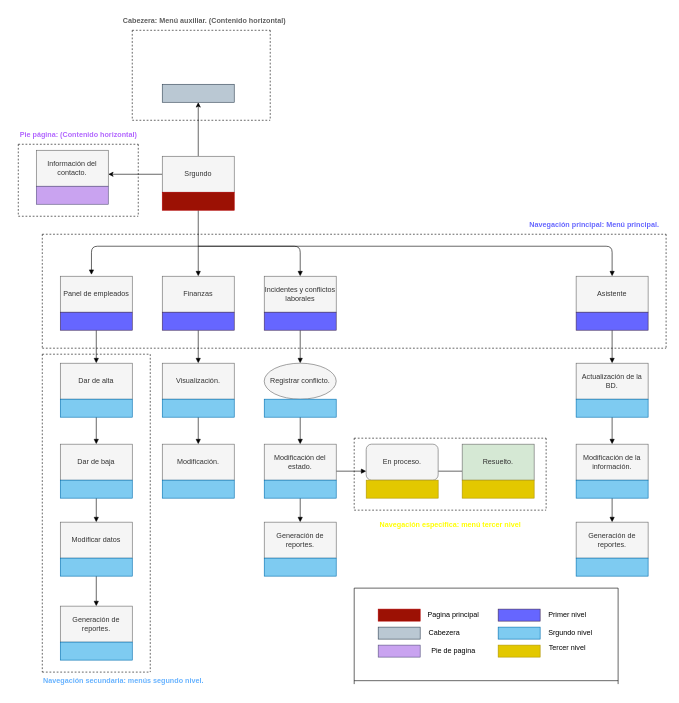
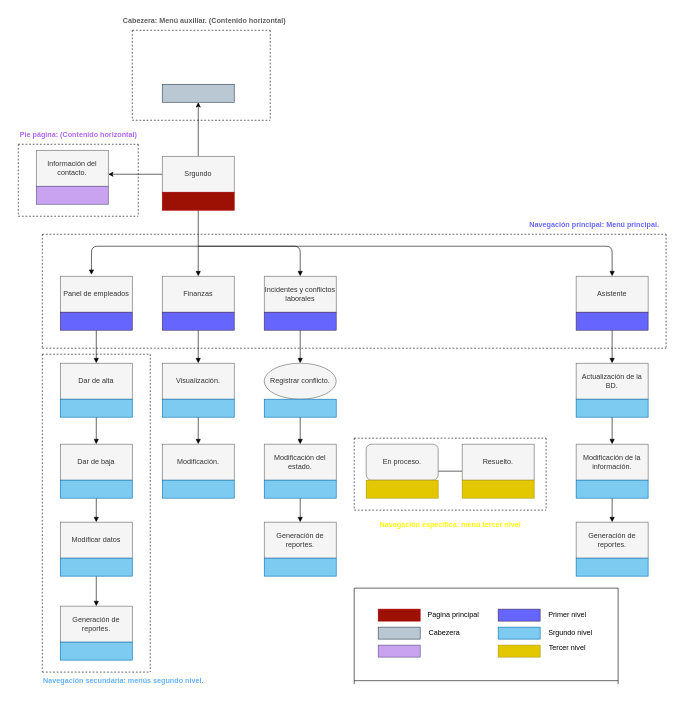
(498, 462) -> (498, 462)
(360, 471) -> none
(453, 651) -> none
